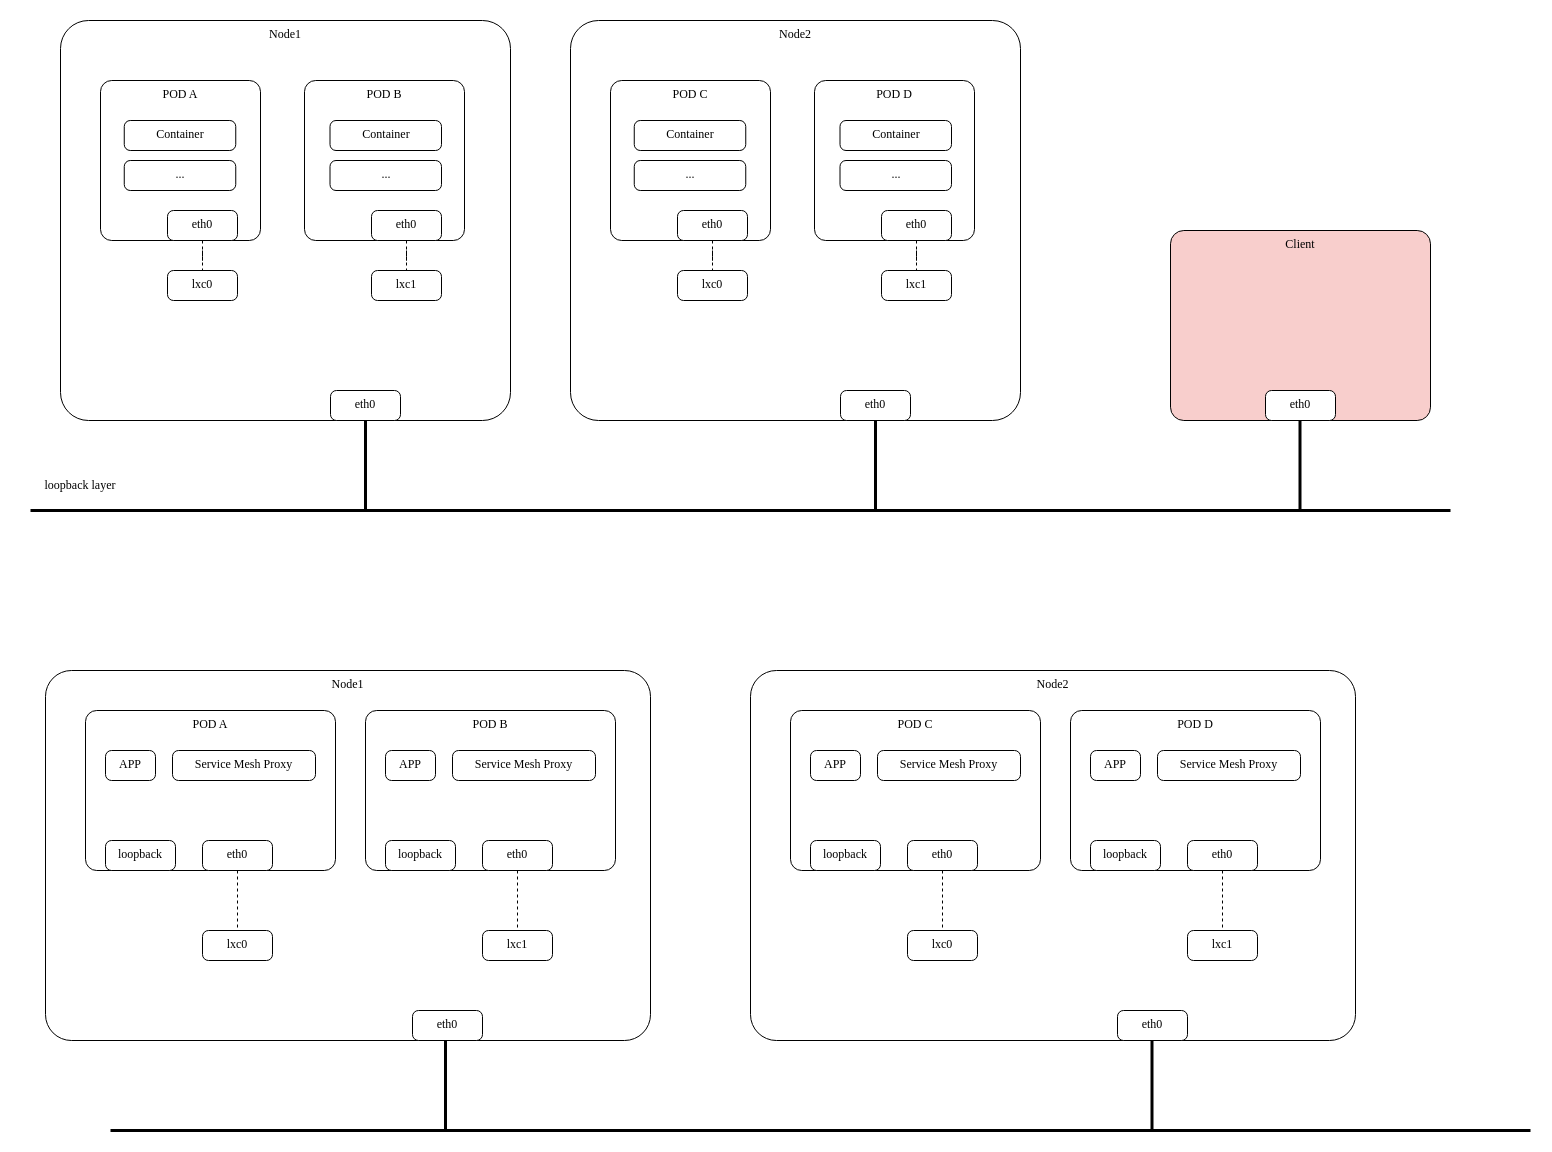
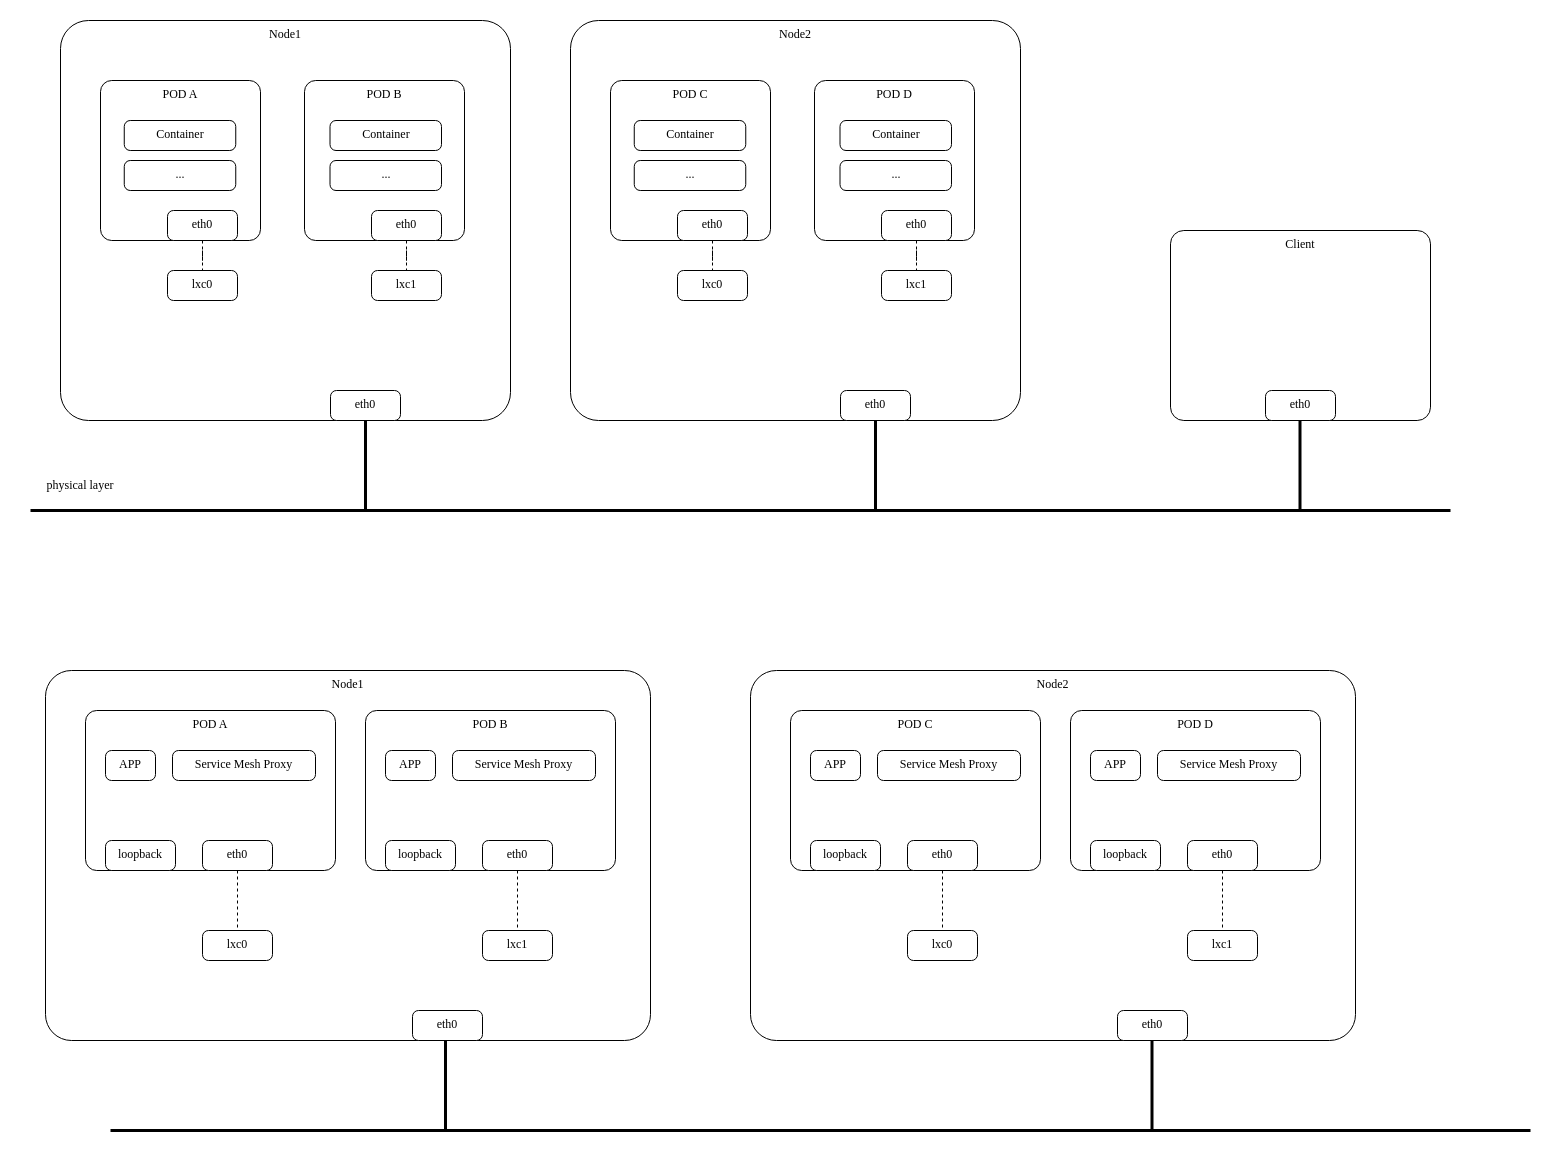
(1301, 326) -> (1301, 326)
(81, 486) -> (81, 486)
